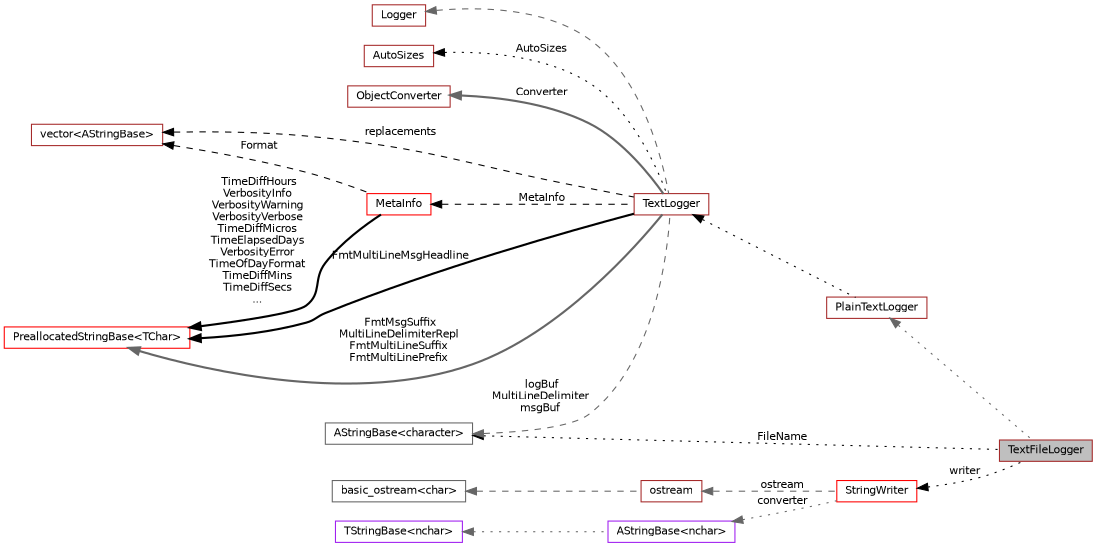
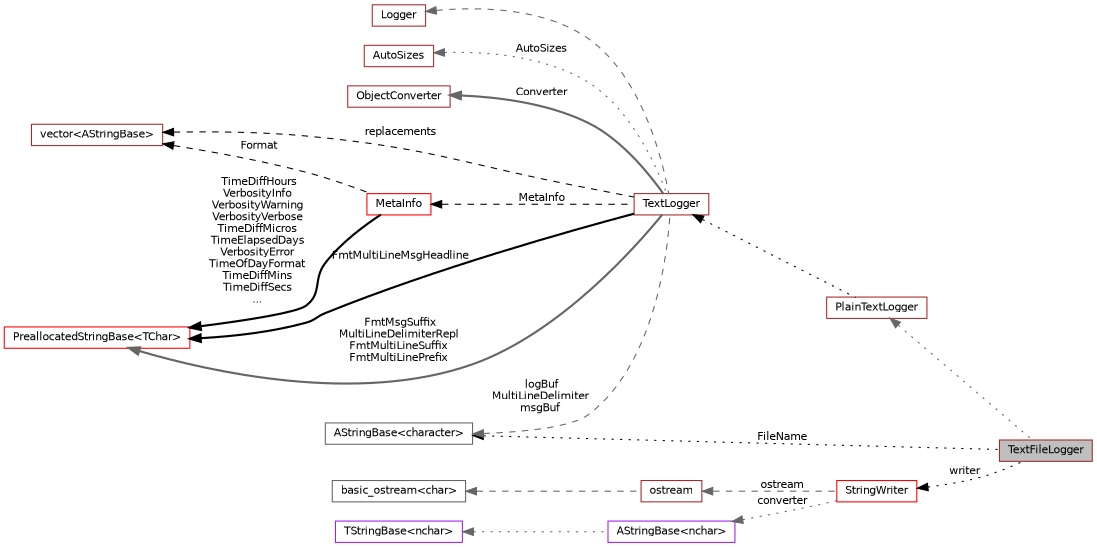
(584, 80) -> (584, 80)
